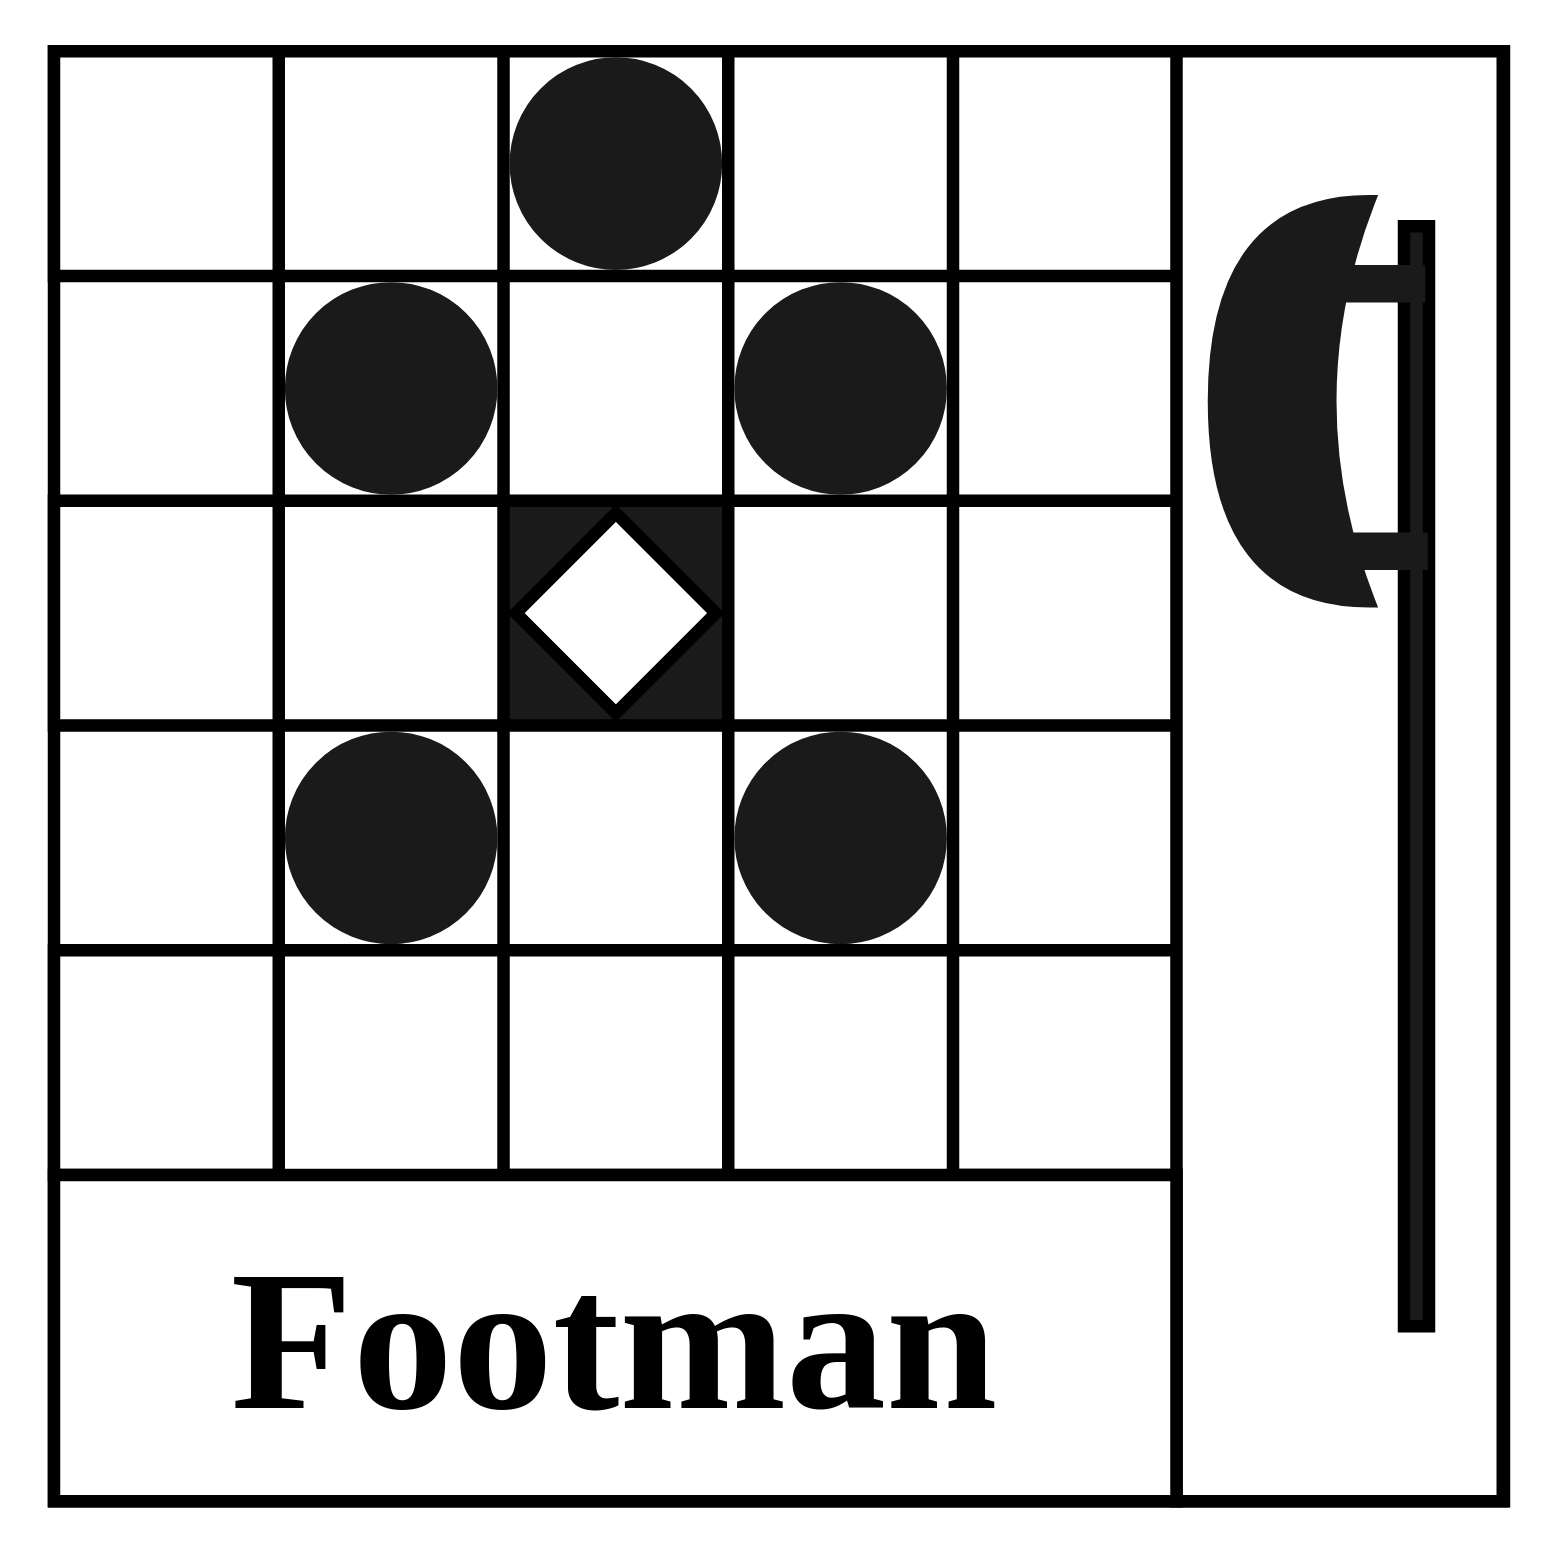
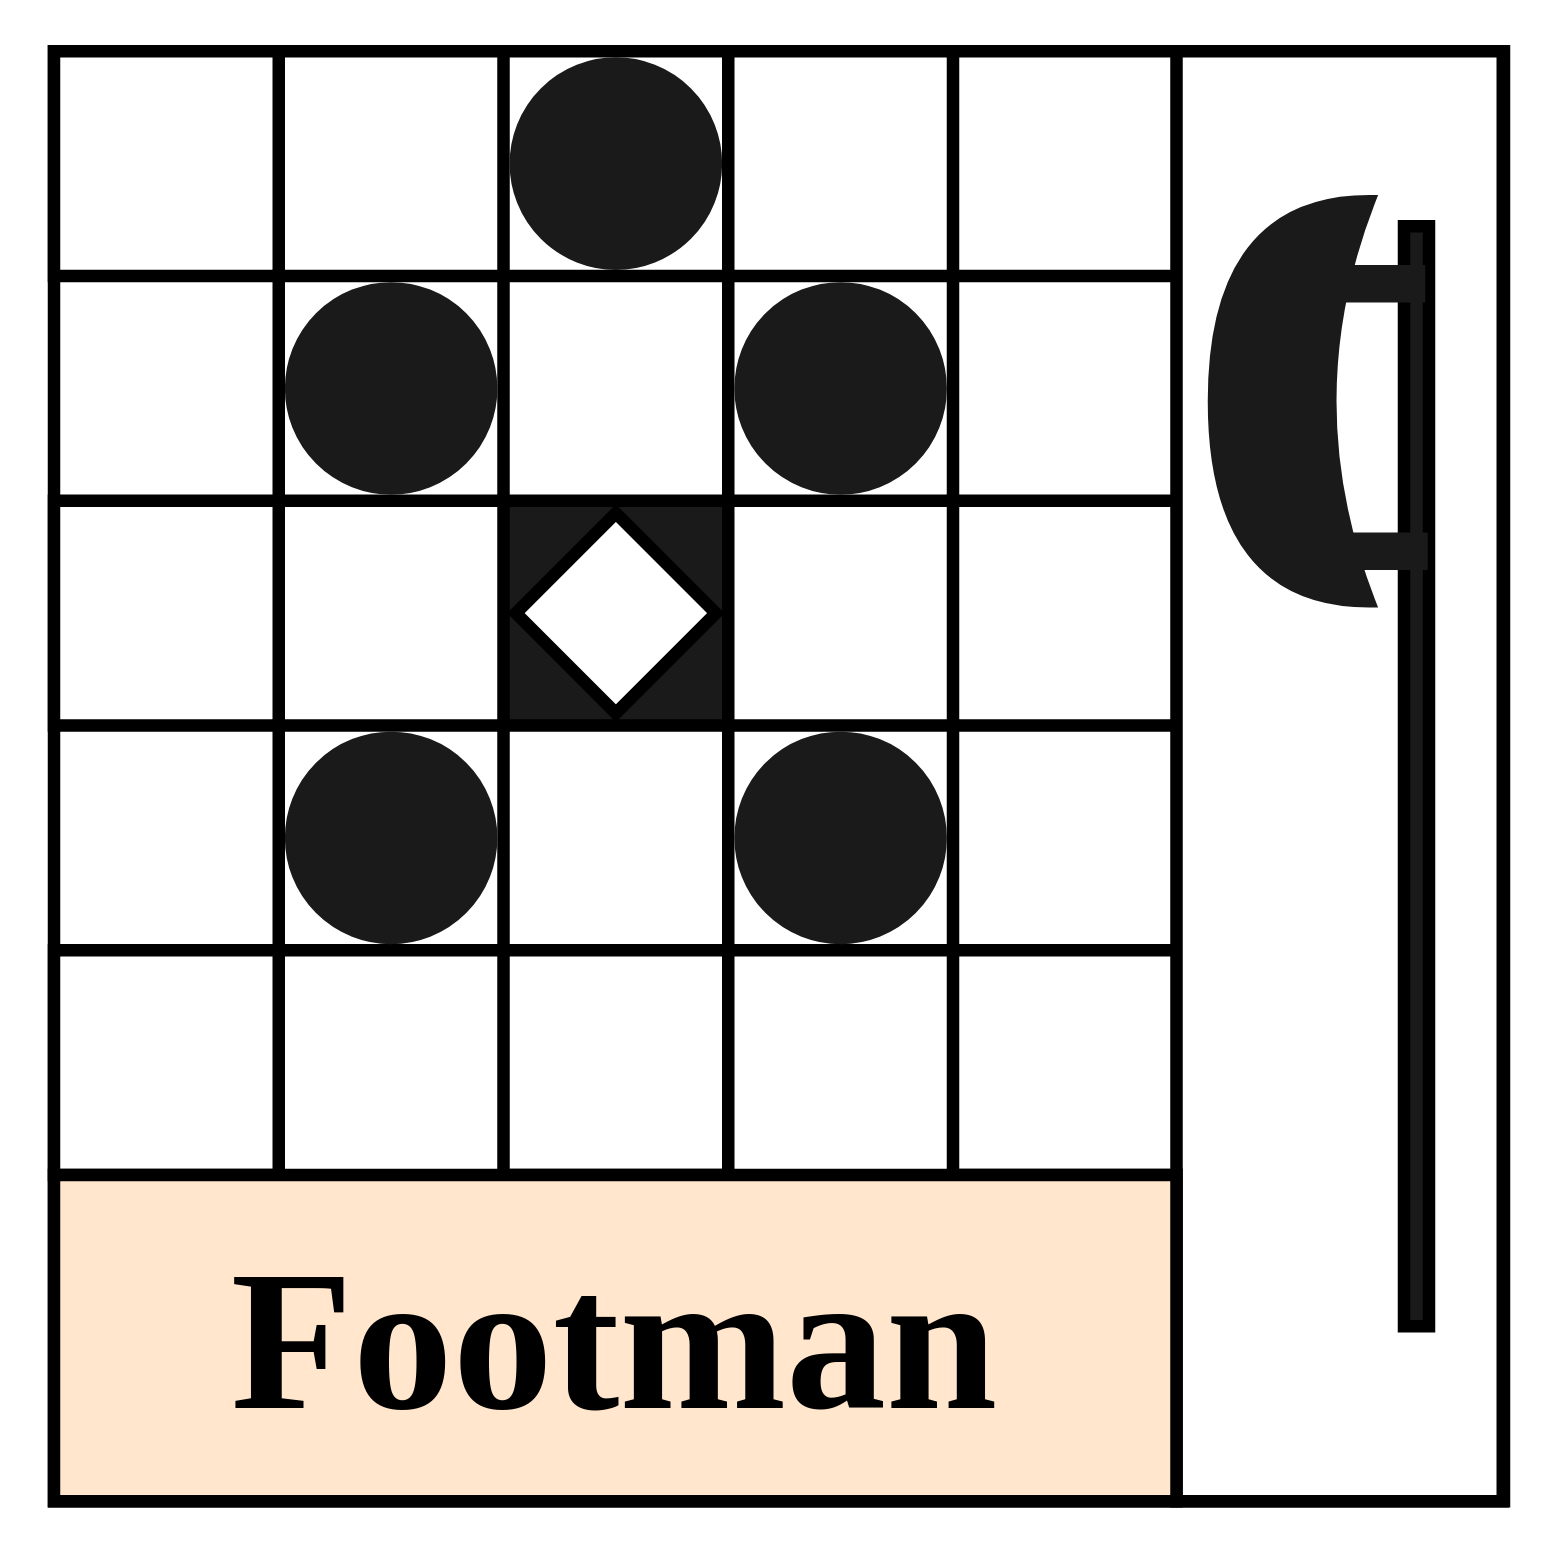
(615, 1338) -> (615, 1338)
